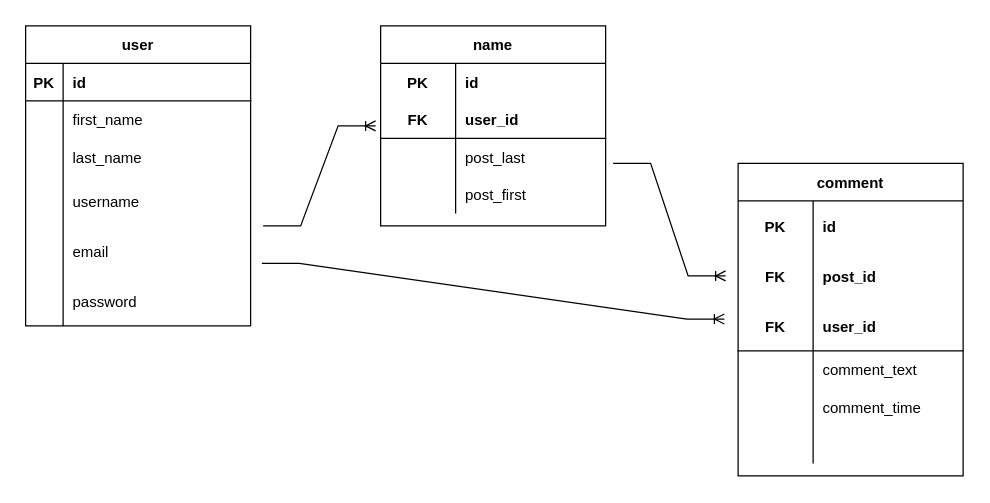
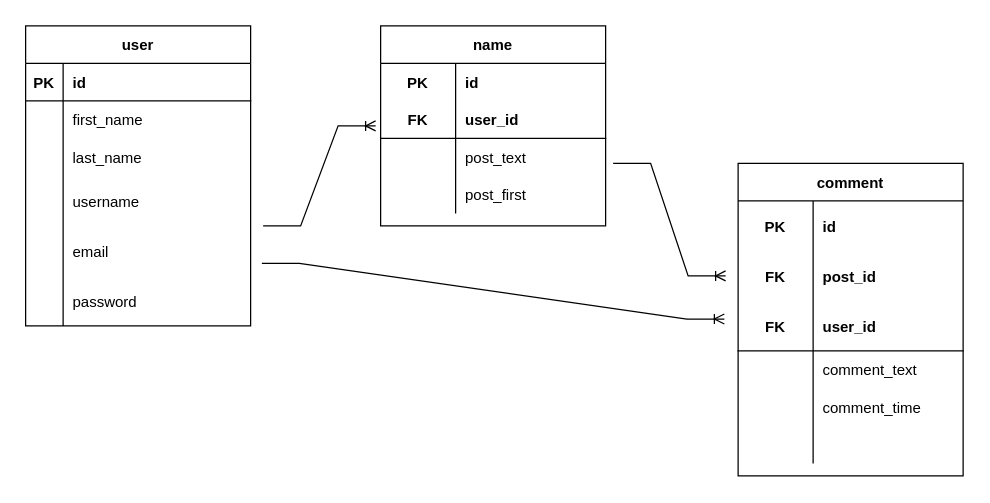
(501, 158) -> (503, 158)
